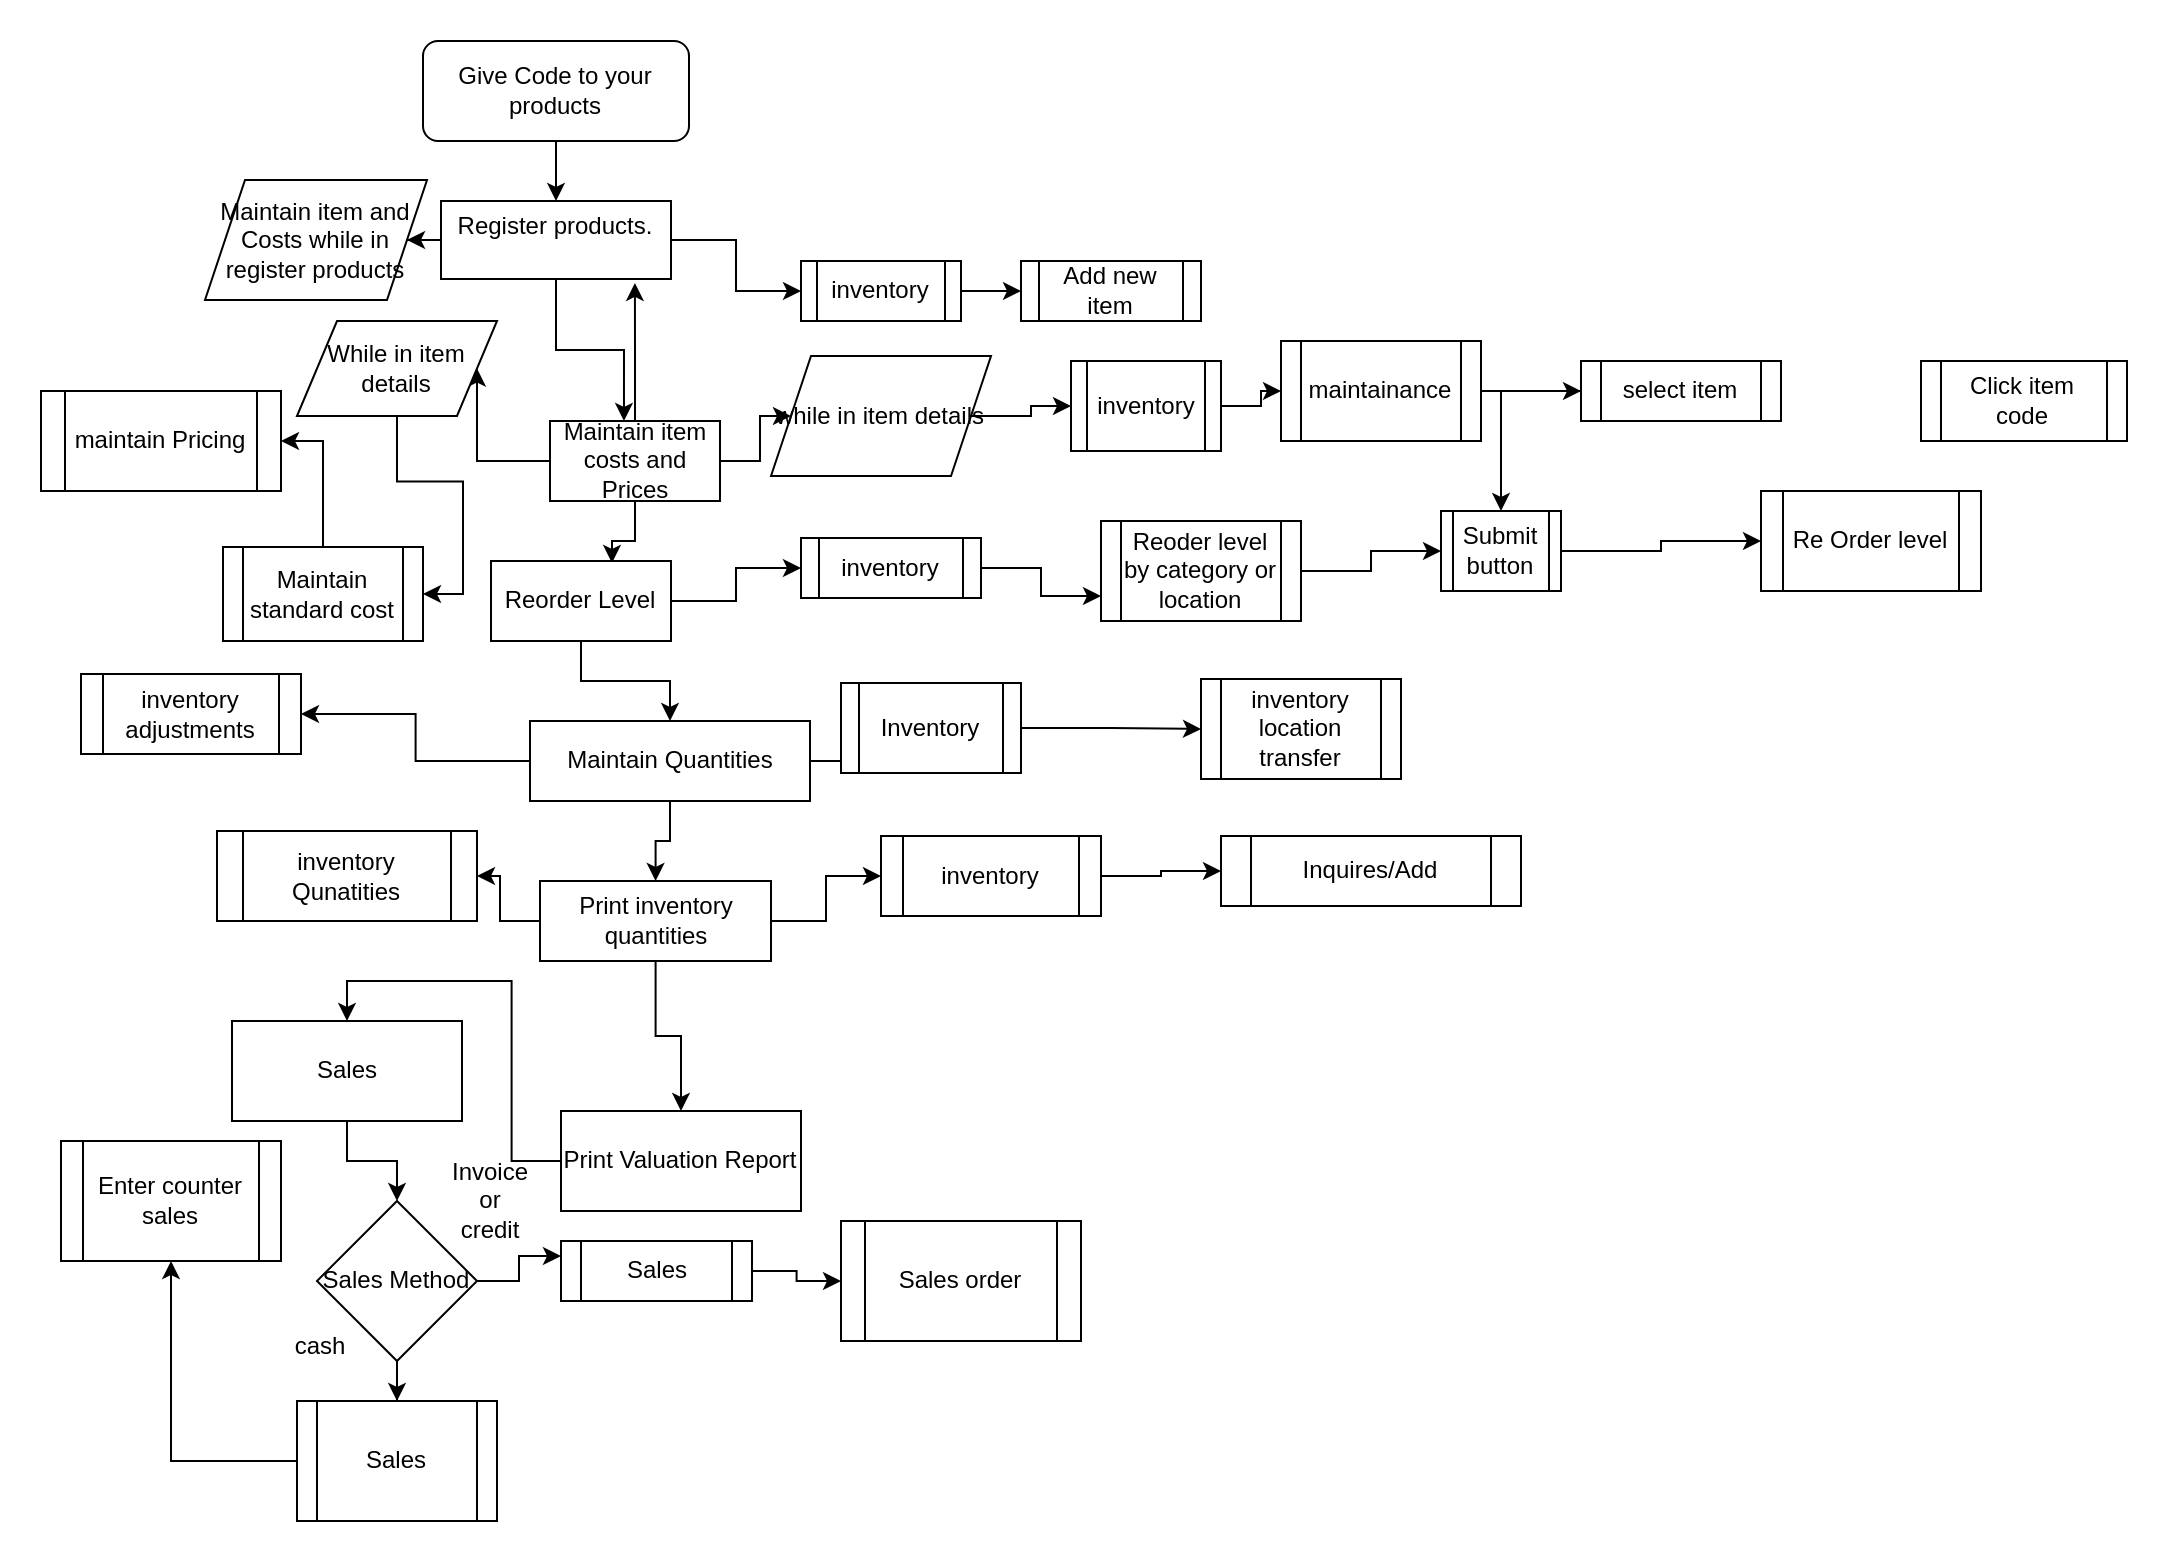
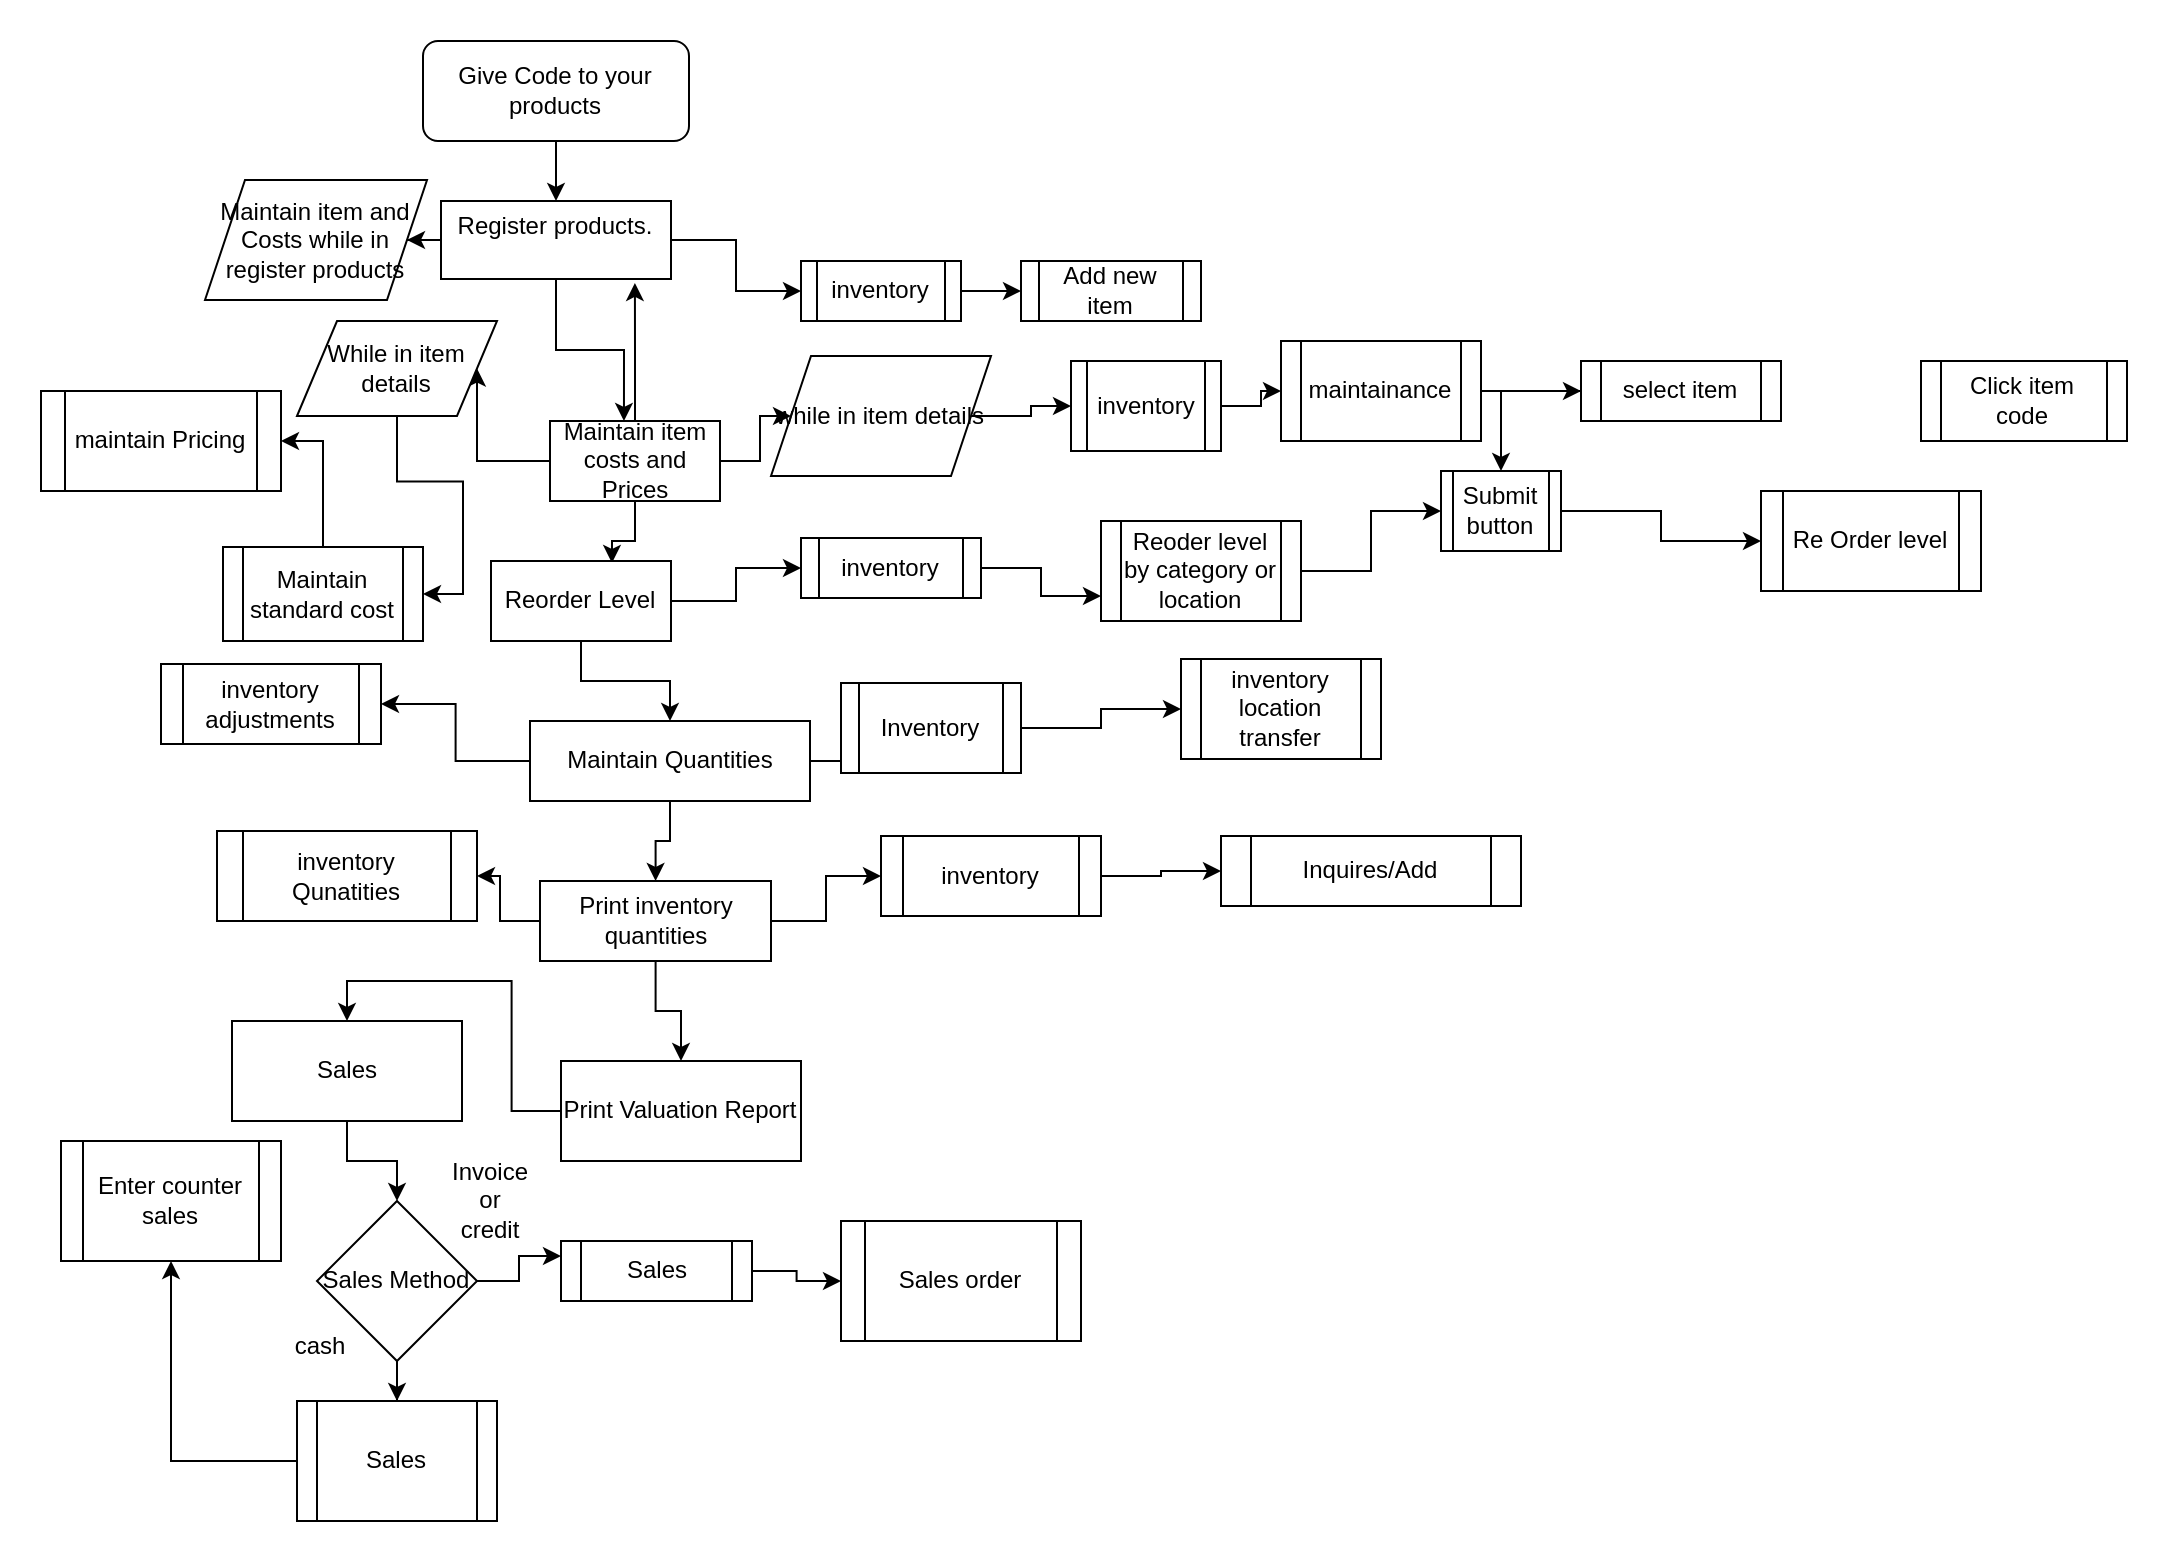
(1501, 551) -> (1501, 511)
(191, 714) -> (271, 704)
(1301, 729) -> (1281, 709)
(681, 1161) -> (681, 1111)
